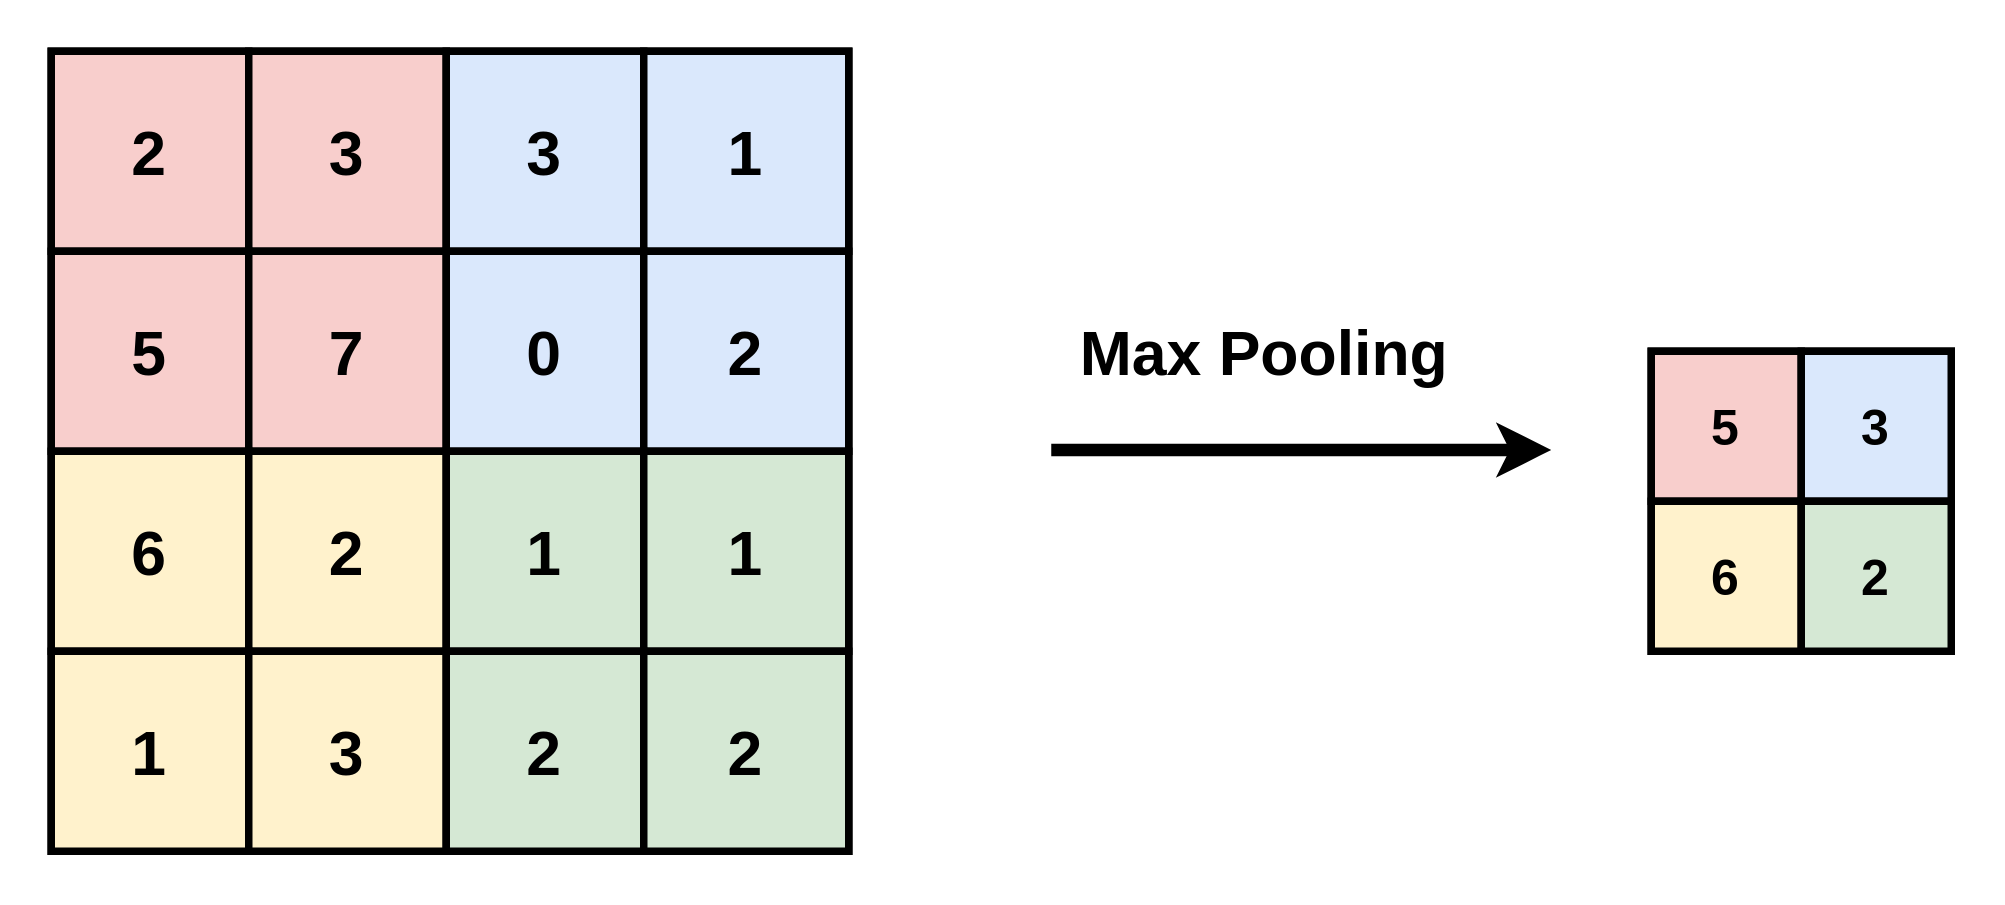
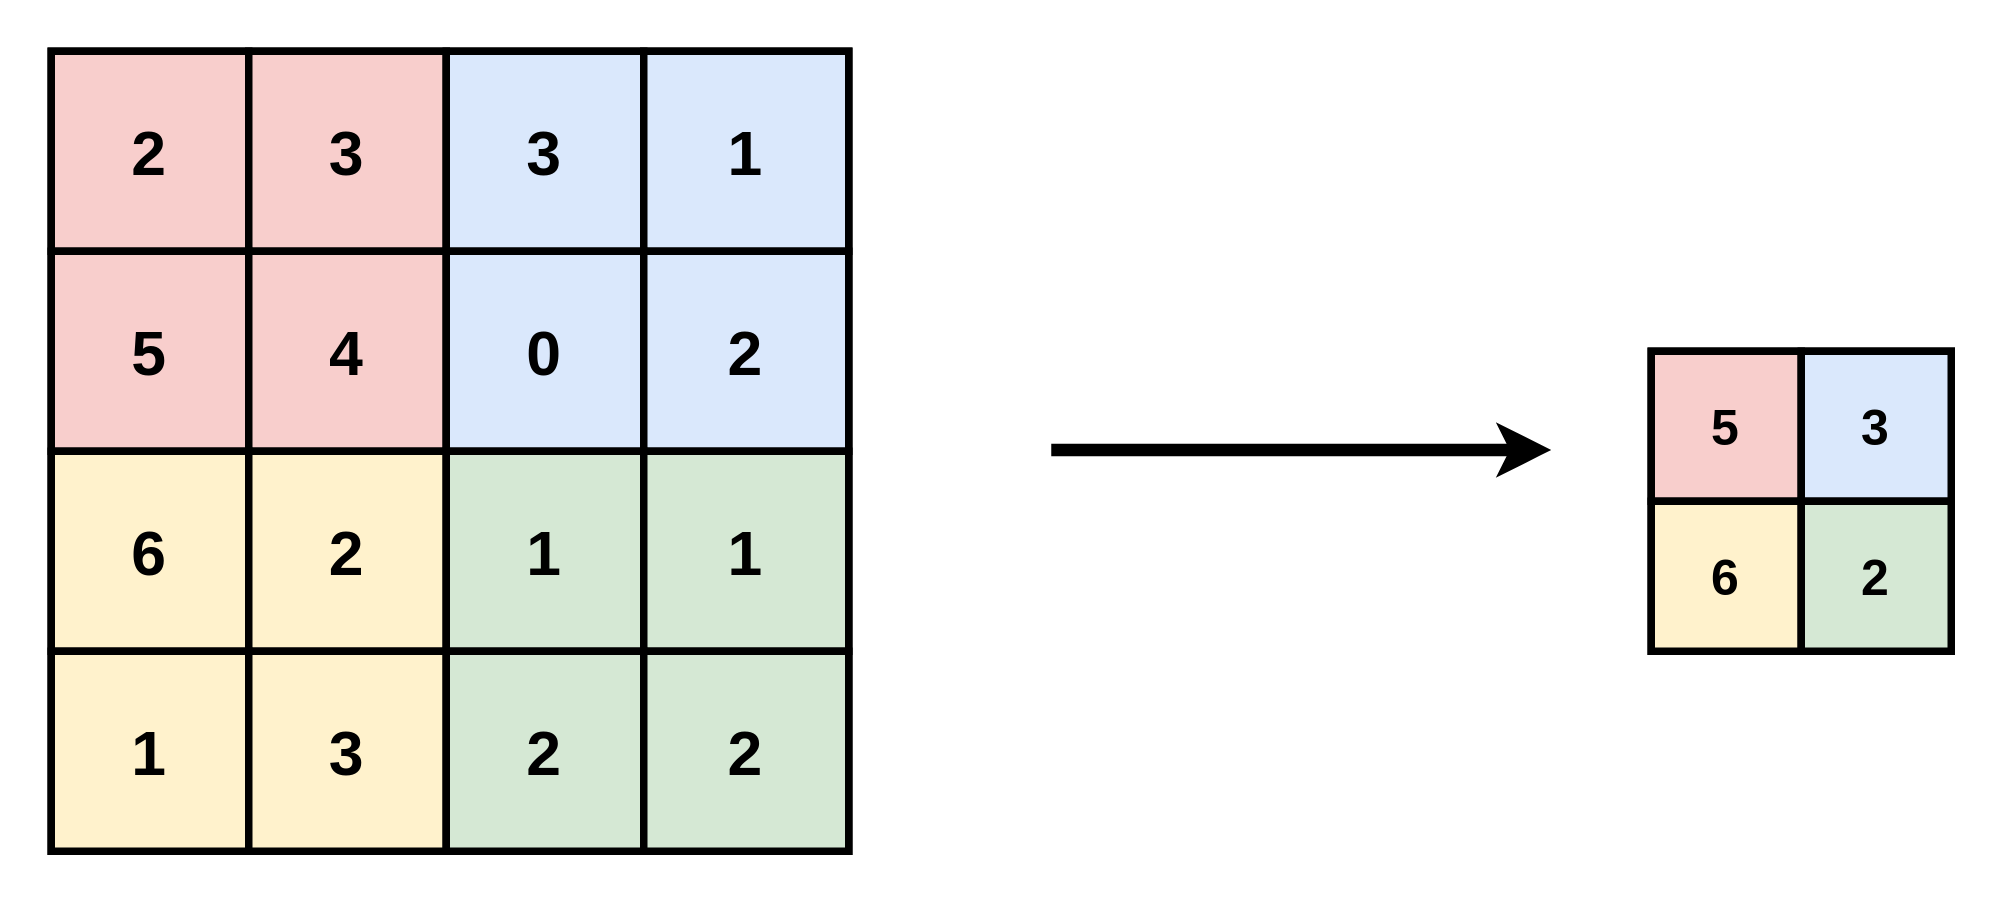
(348, 351) -> (348, 351)
(1264, 351) -> none
